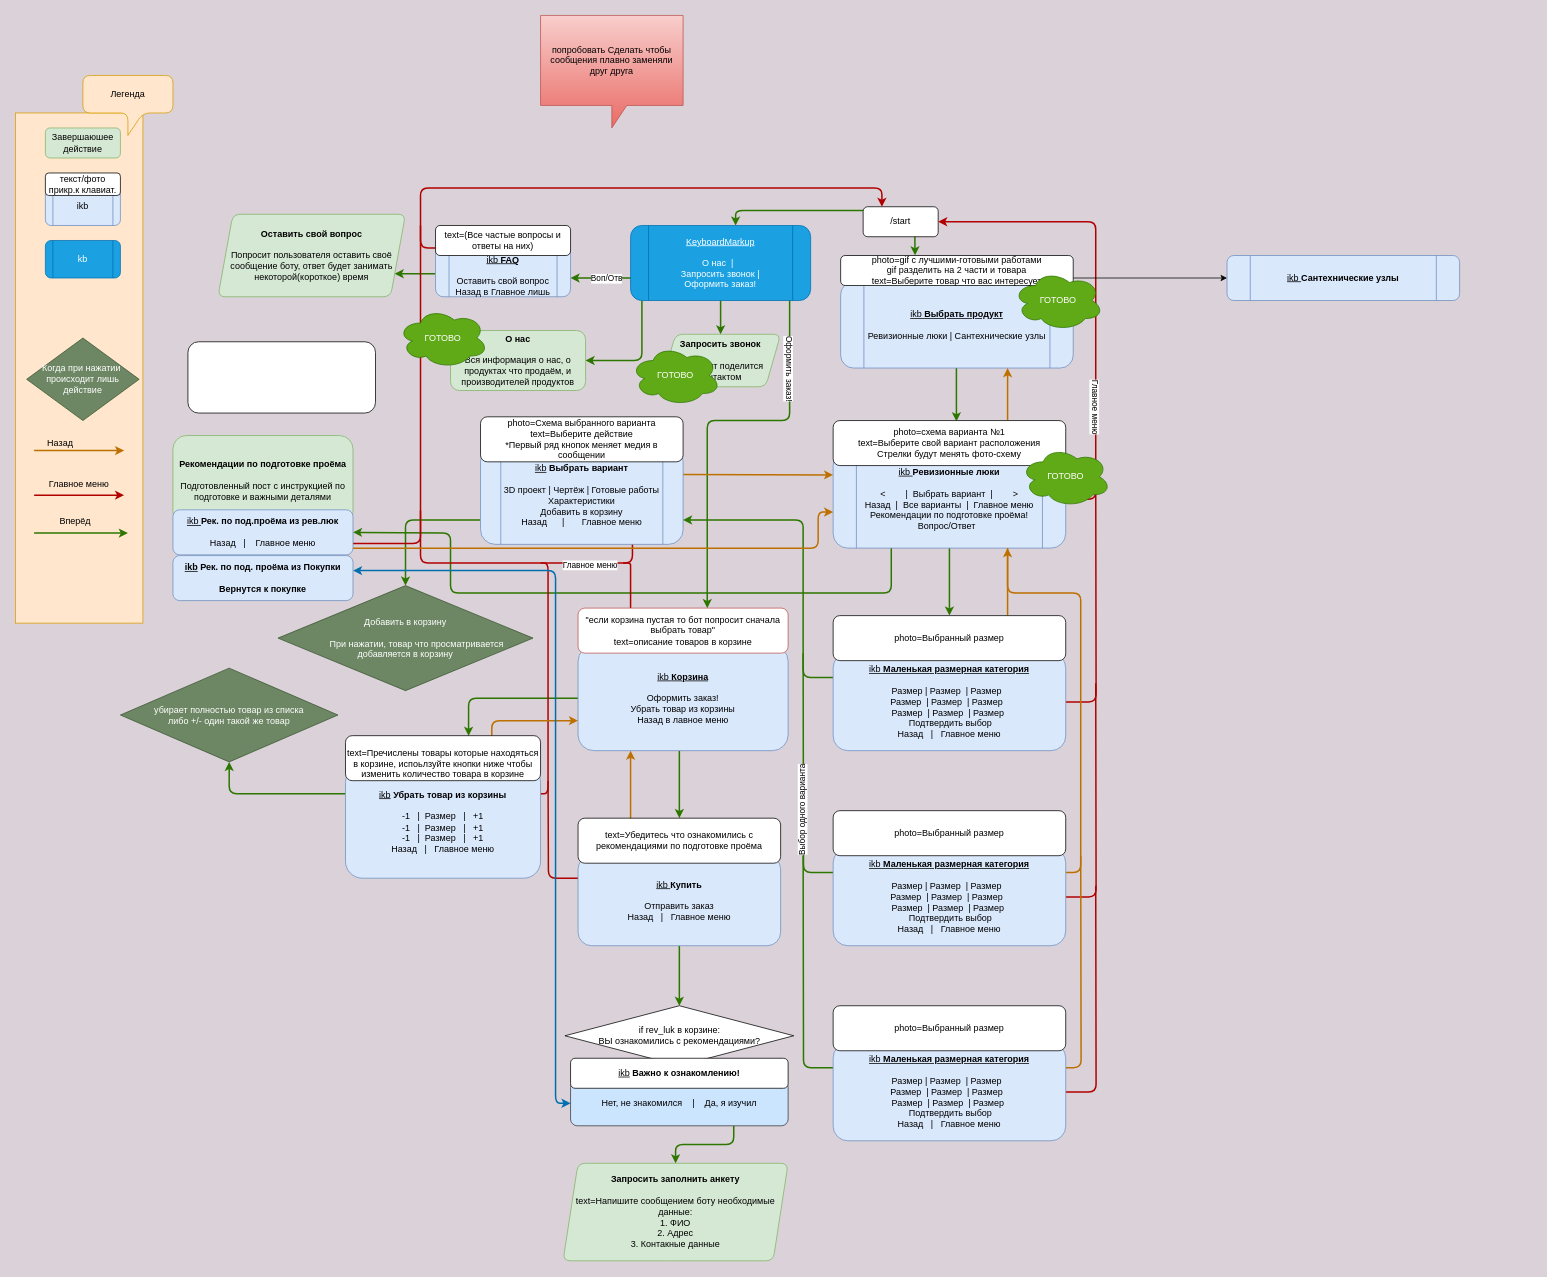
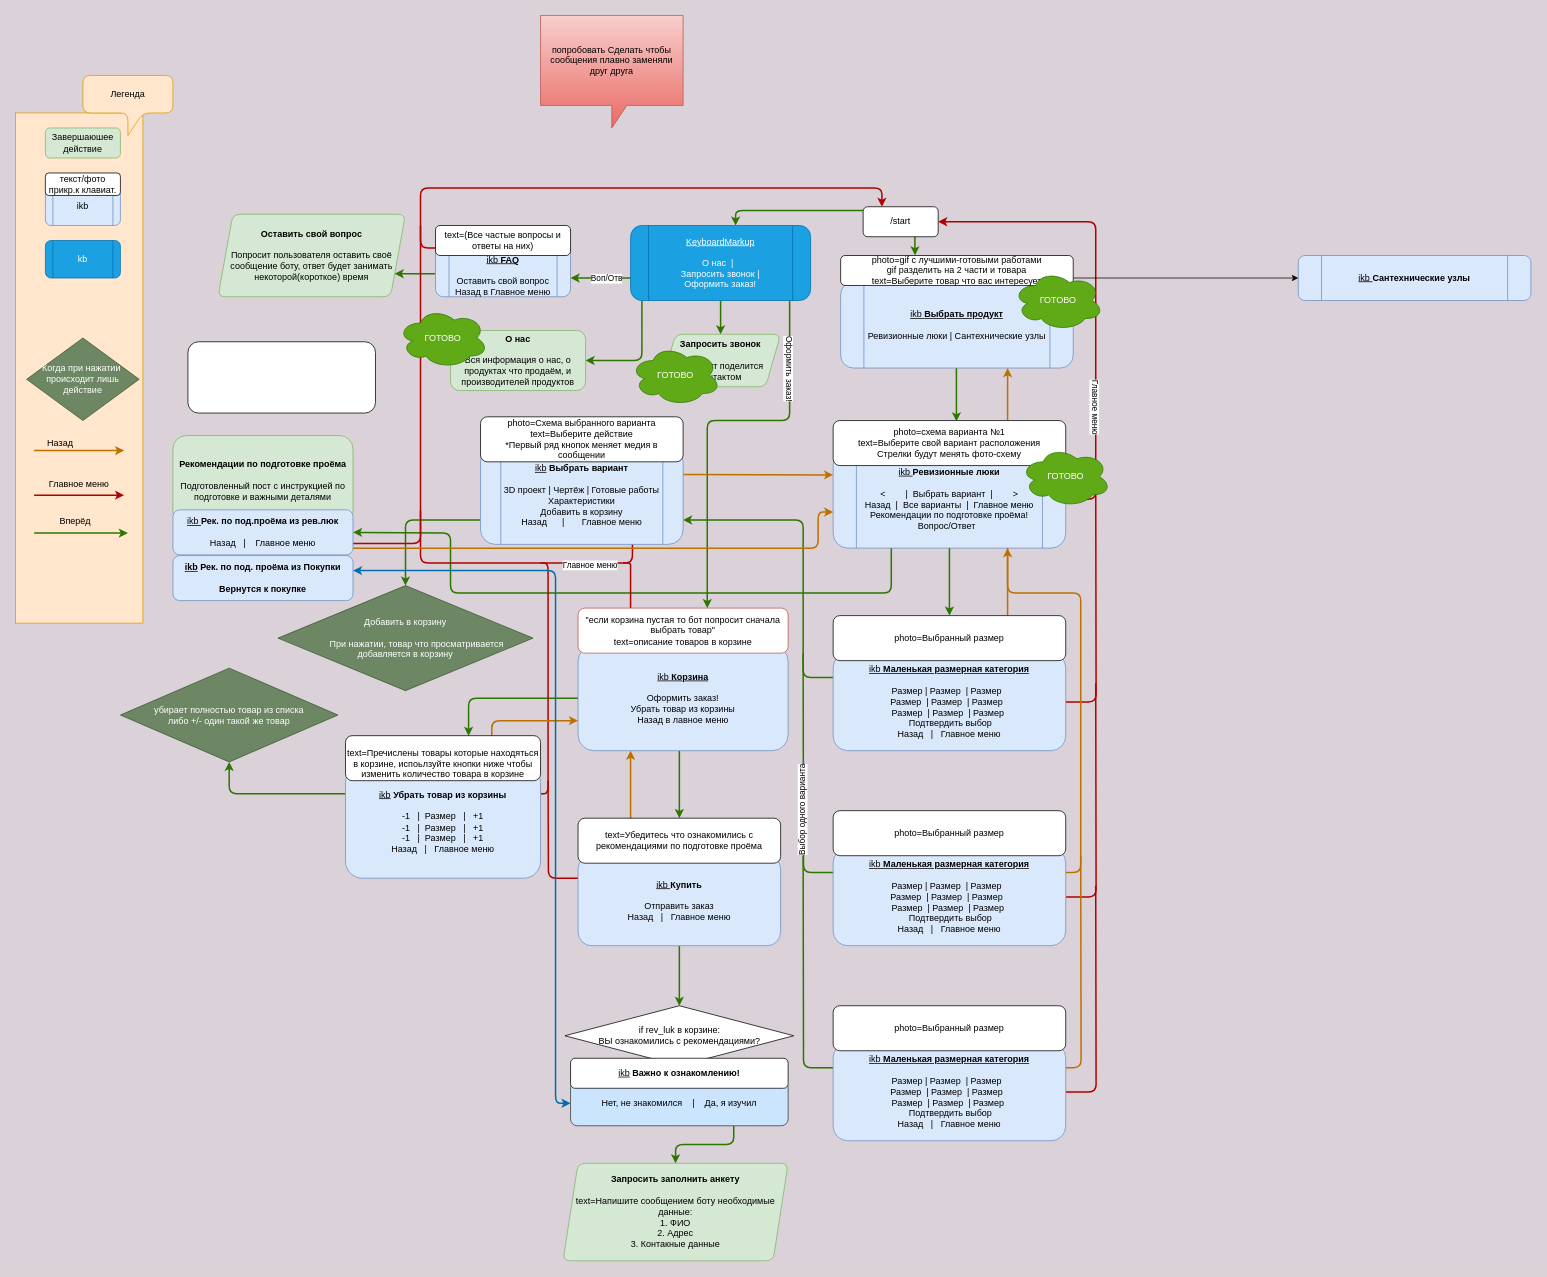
(503, 270) -> (503, 270)
(1343, 278) -> (1414, 278)
